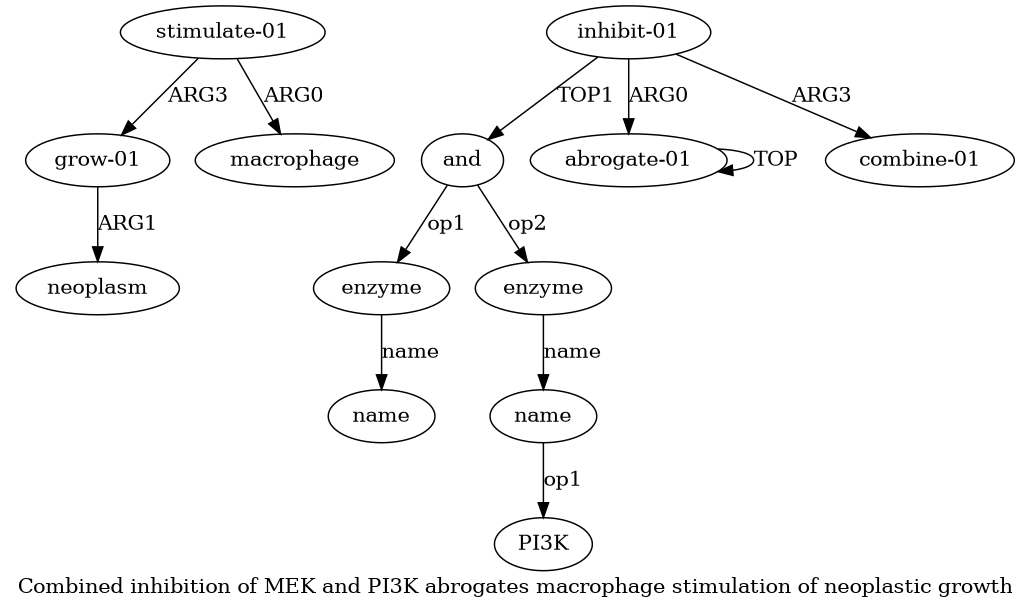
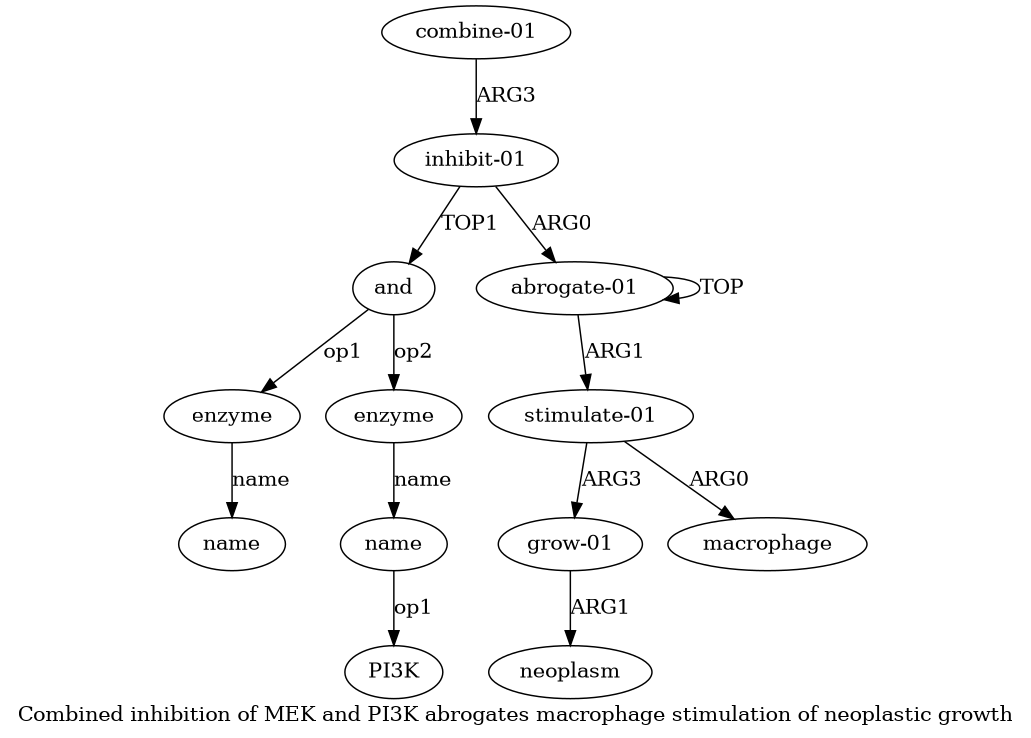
(766, 93) -> (476, 89)
none -> (582, 345)
